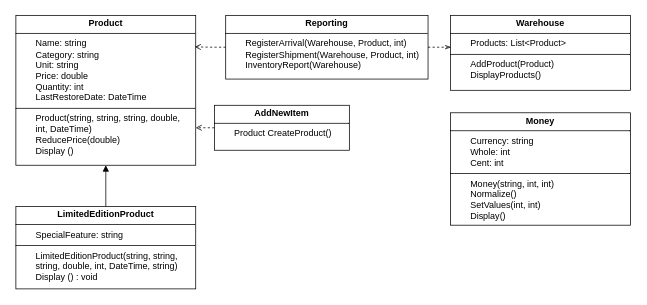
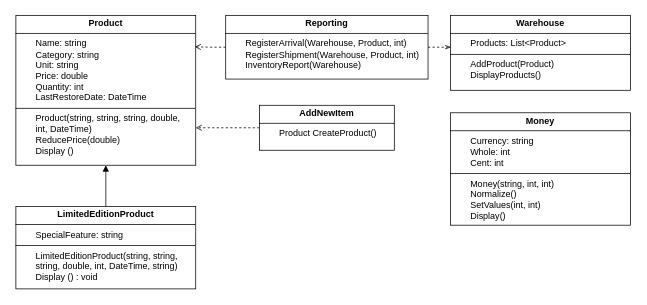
(282, 128) -> (327, 128)
